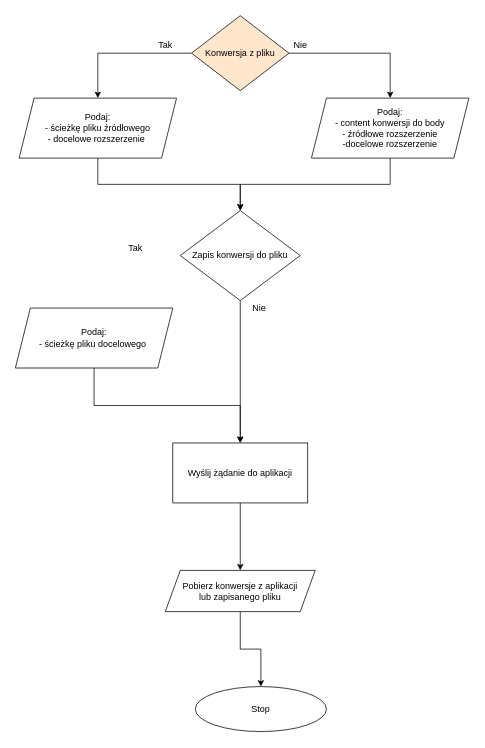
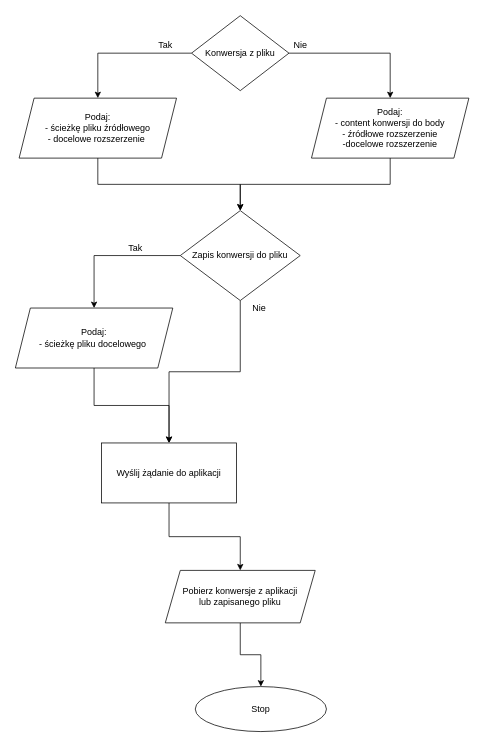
(240, 53) -> (240, 53)
none -> (136, 255)
(240, 473) -> (169, 473)
(240, 591) -> (240, 597)
